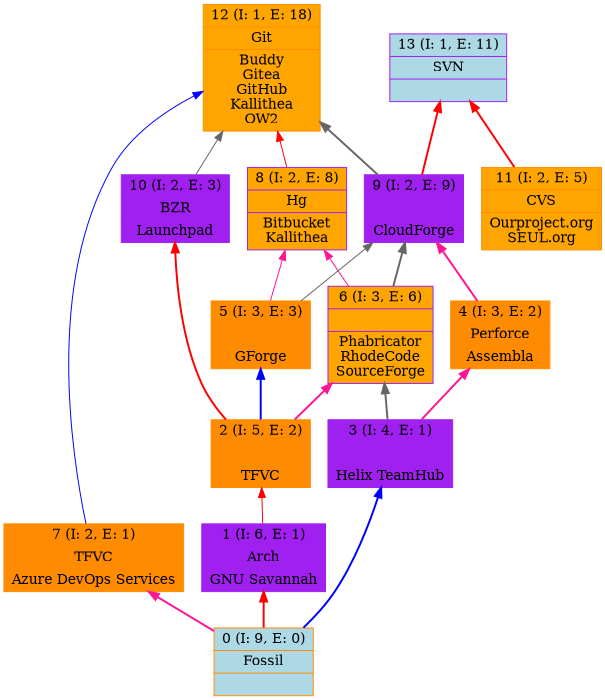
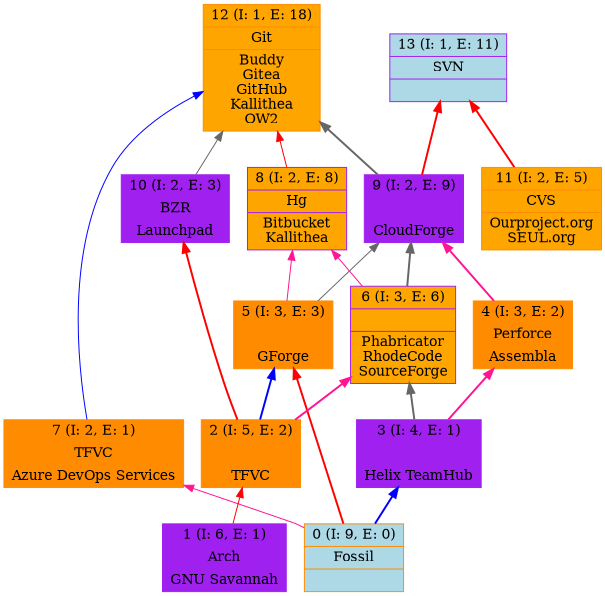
(186, 614) -> (249, 507)
(264, 615) -> (320, 451)
